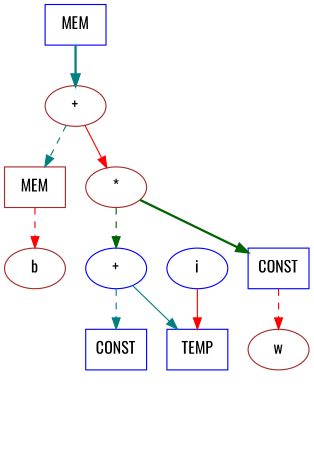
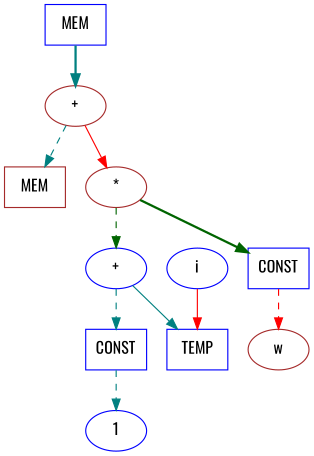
(35, 268) -> none
none -> (116, 431)
